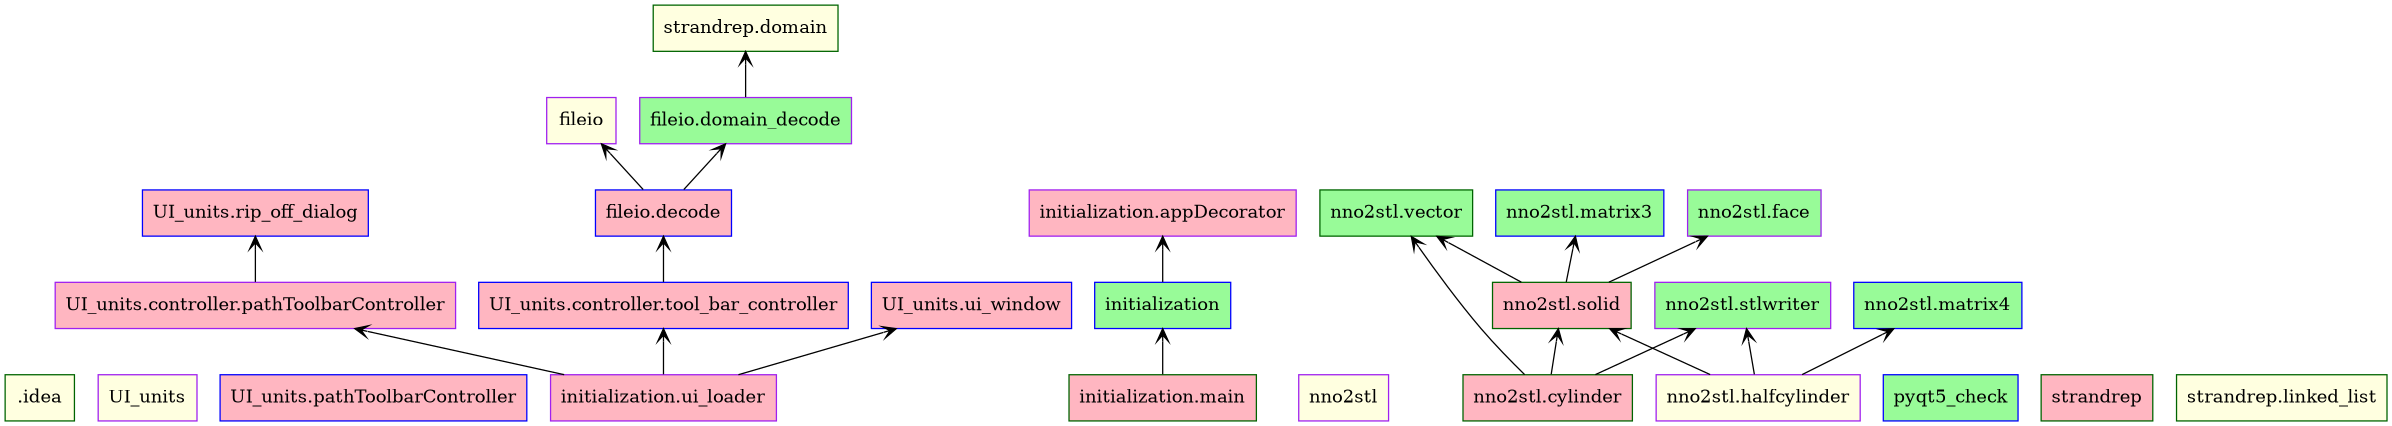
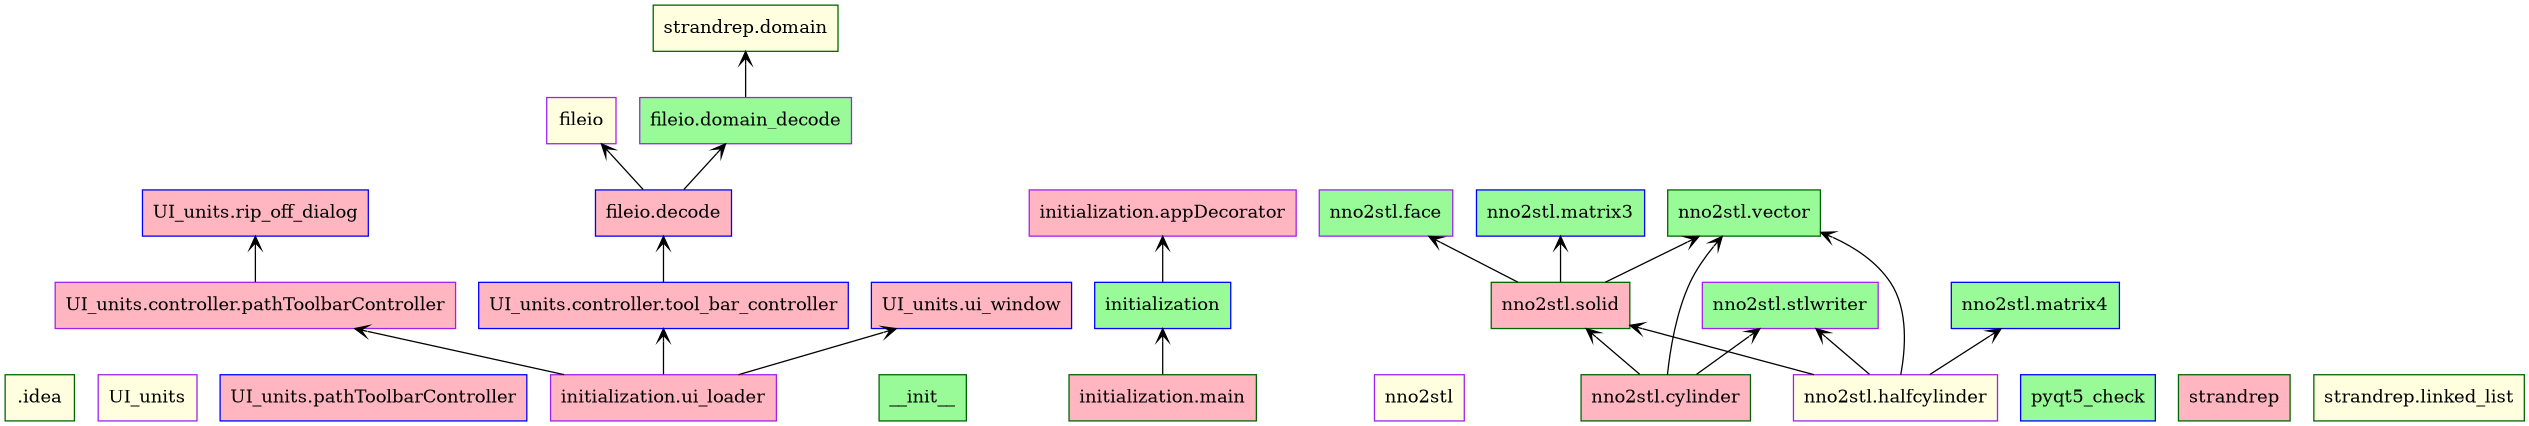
none -> (1896, 292)
none -> (923, 398)
